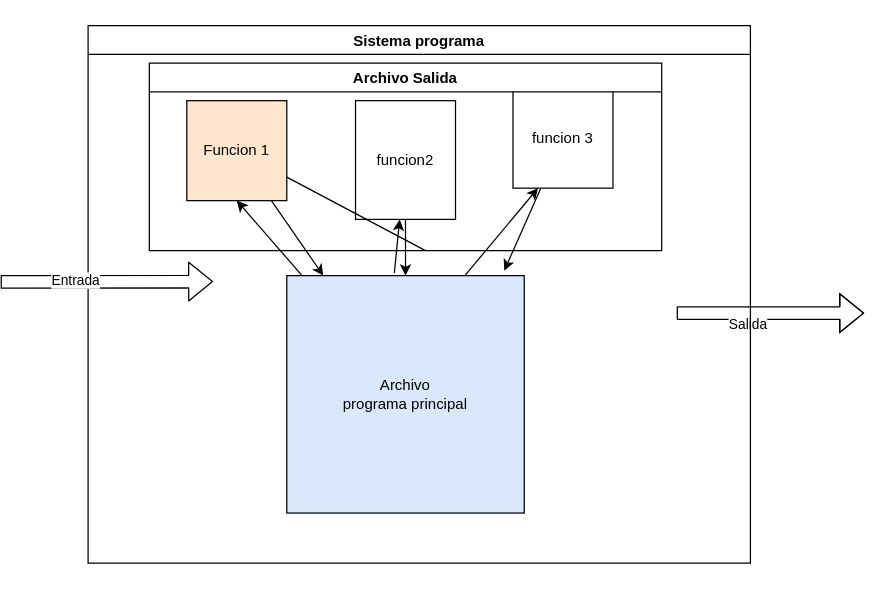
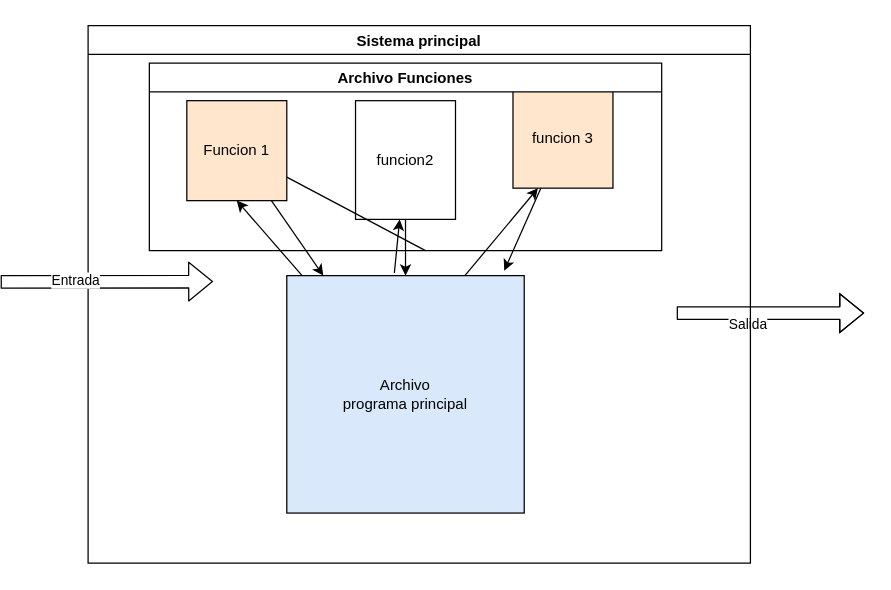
(419, 41) -> (419, 41)
(405, 78) -> (405, 78)
(563, 138) -> (563, 138)
